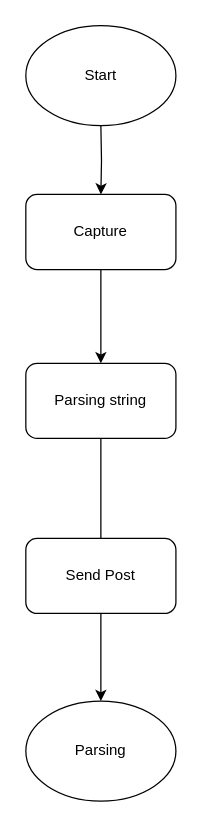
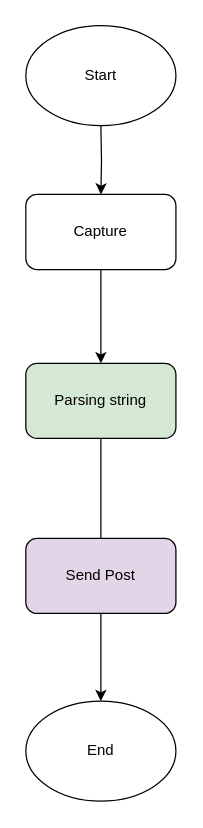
(101, 401) -> (101, 401)
(101, 576) -> (101, 576)
(101, 751) -> (101, 751)
